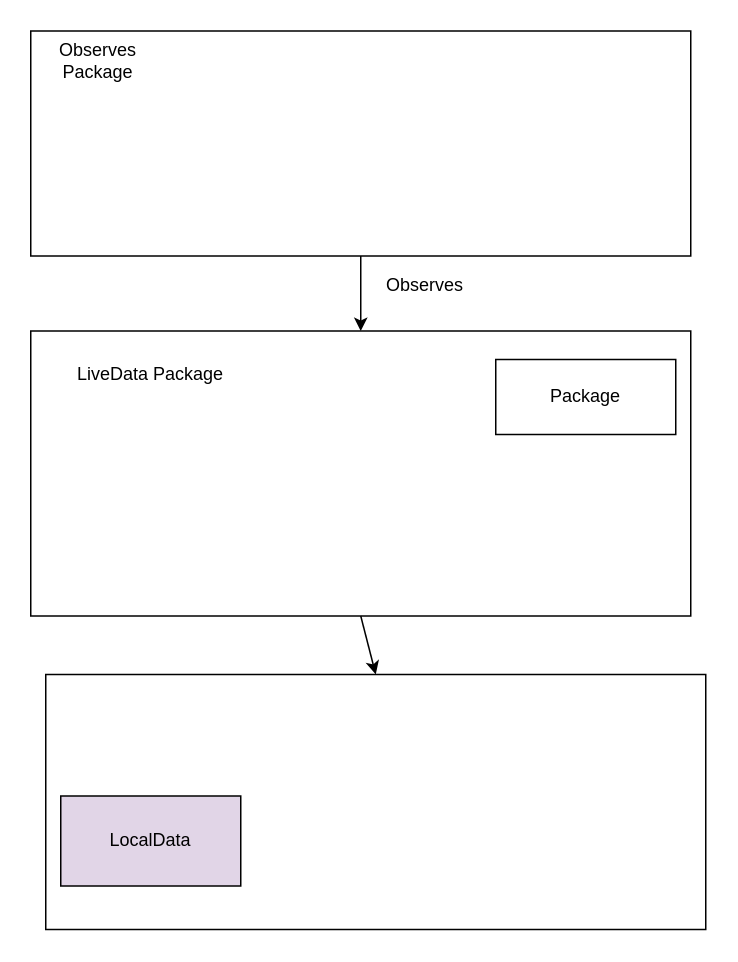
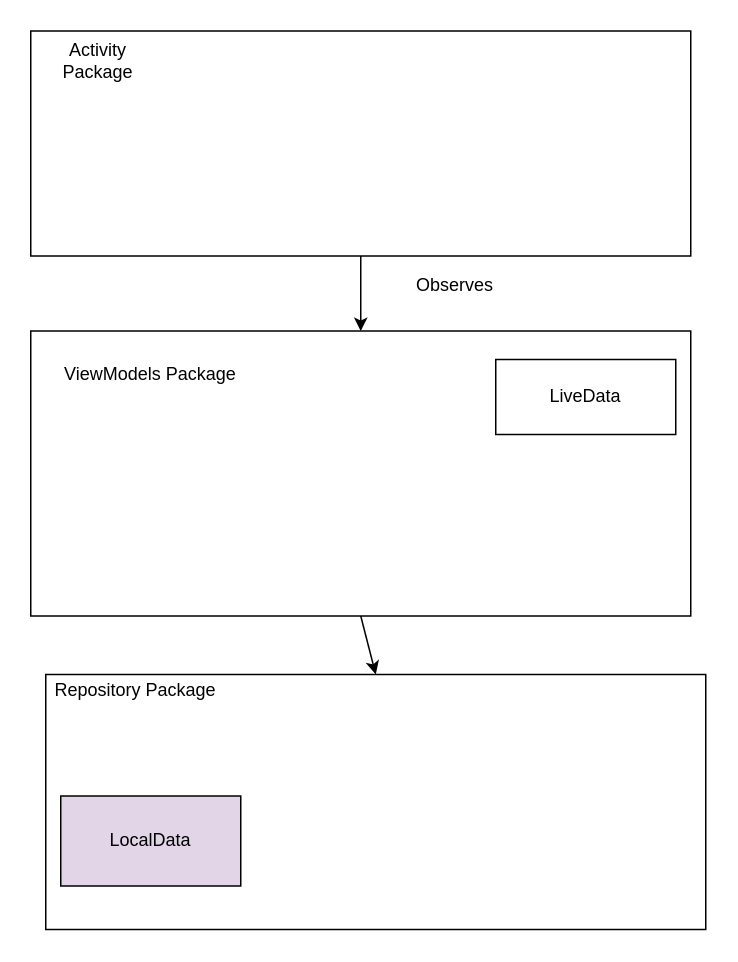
(98, 61) -> (98, 61)
(425, 286) -> (455, 286)
(151, 374) -> (151, 374)
(586, 397) -> (586, 397)
none -> (136, 691)
